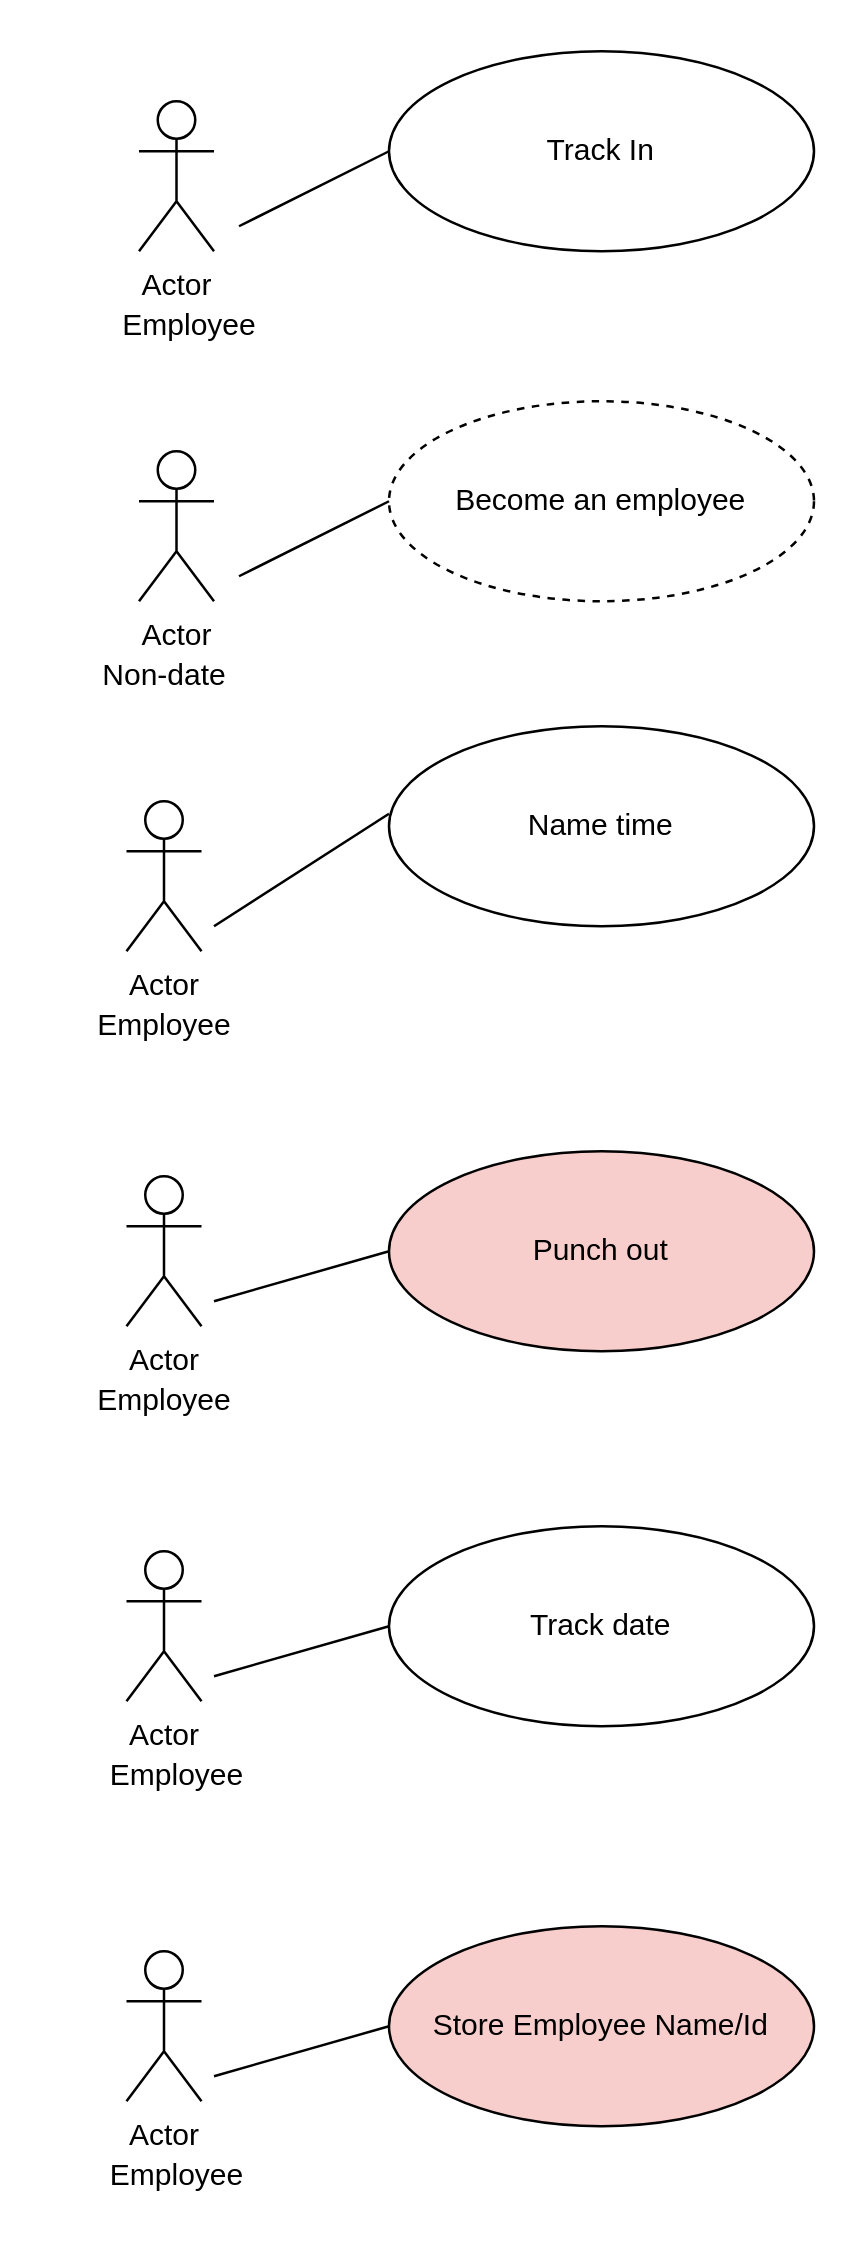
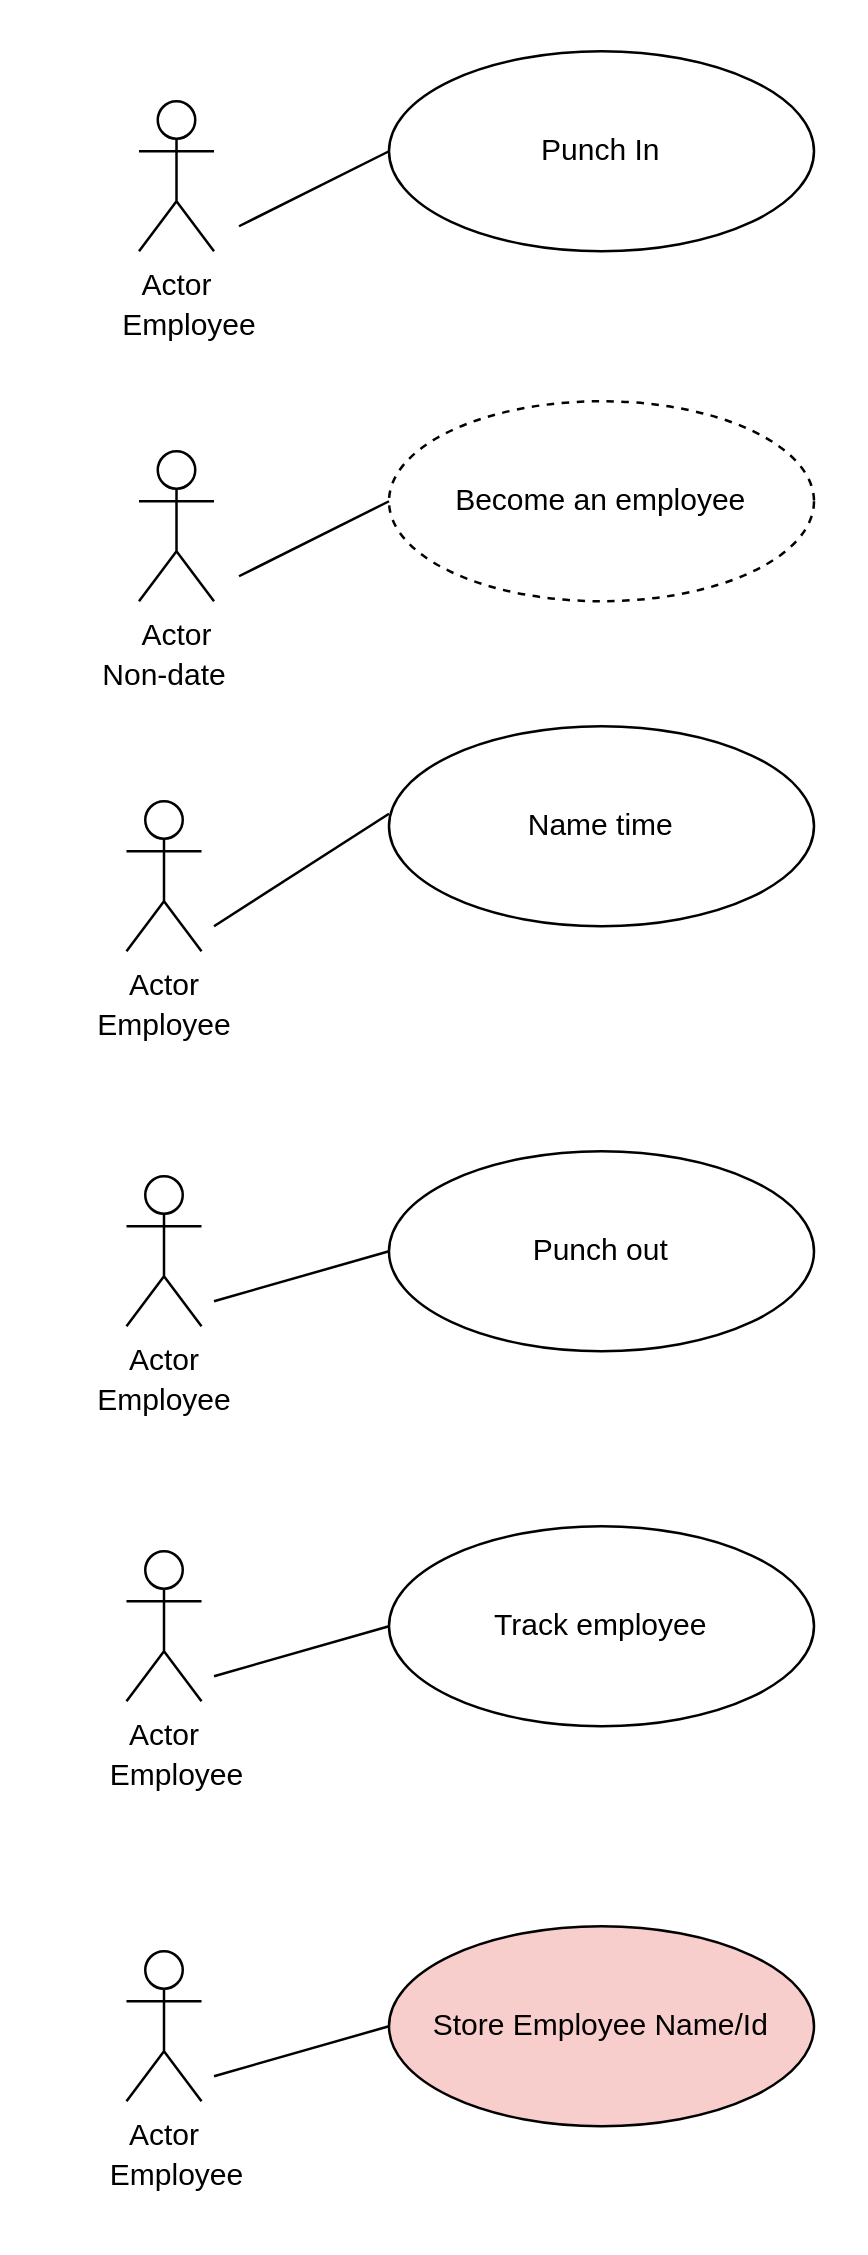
(601, 151) -> (601, 151)
(601, 1251) -> (601, 1251)
(601, 1626) -> (601, 1626)
